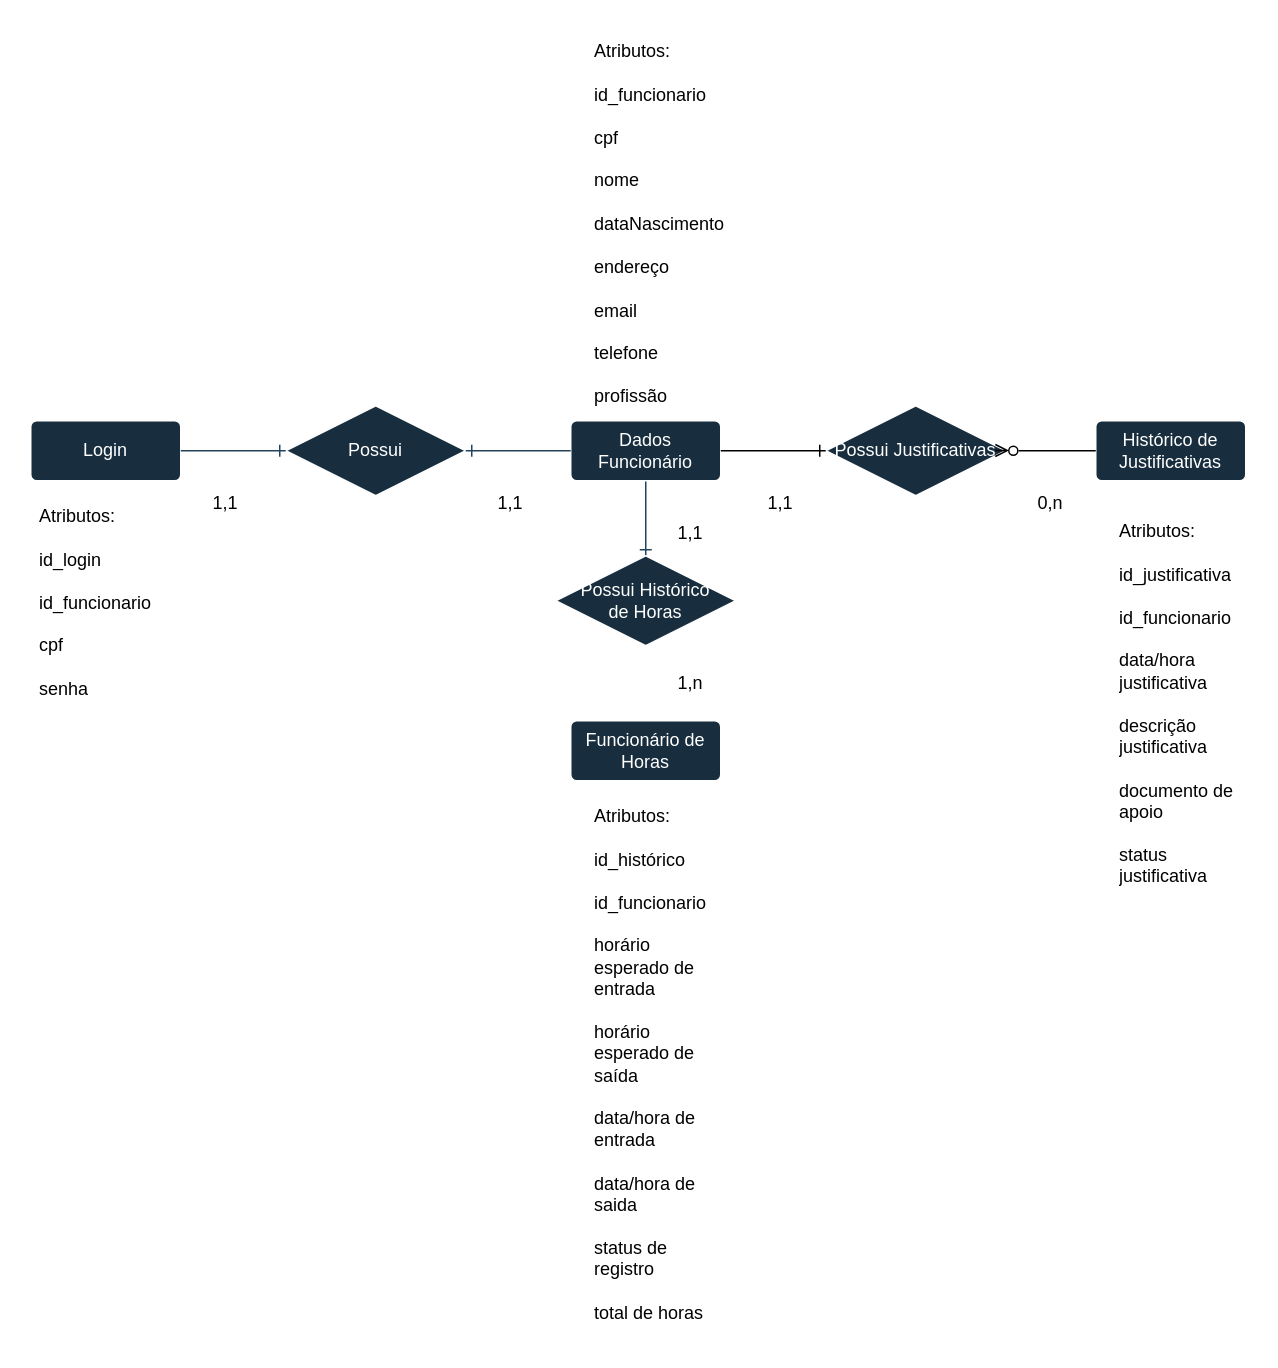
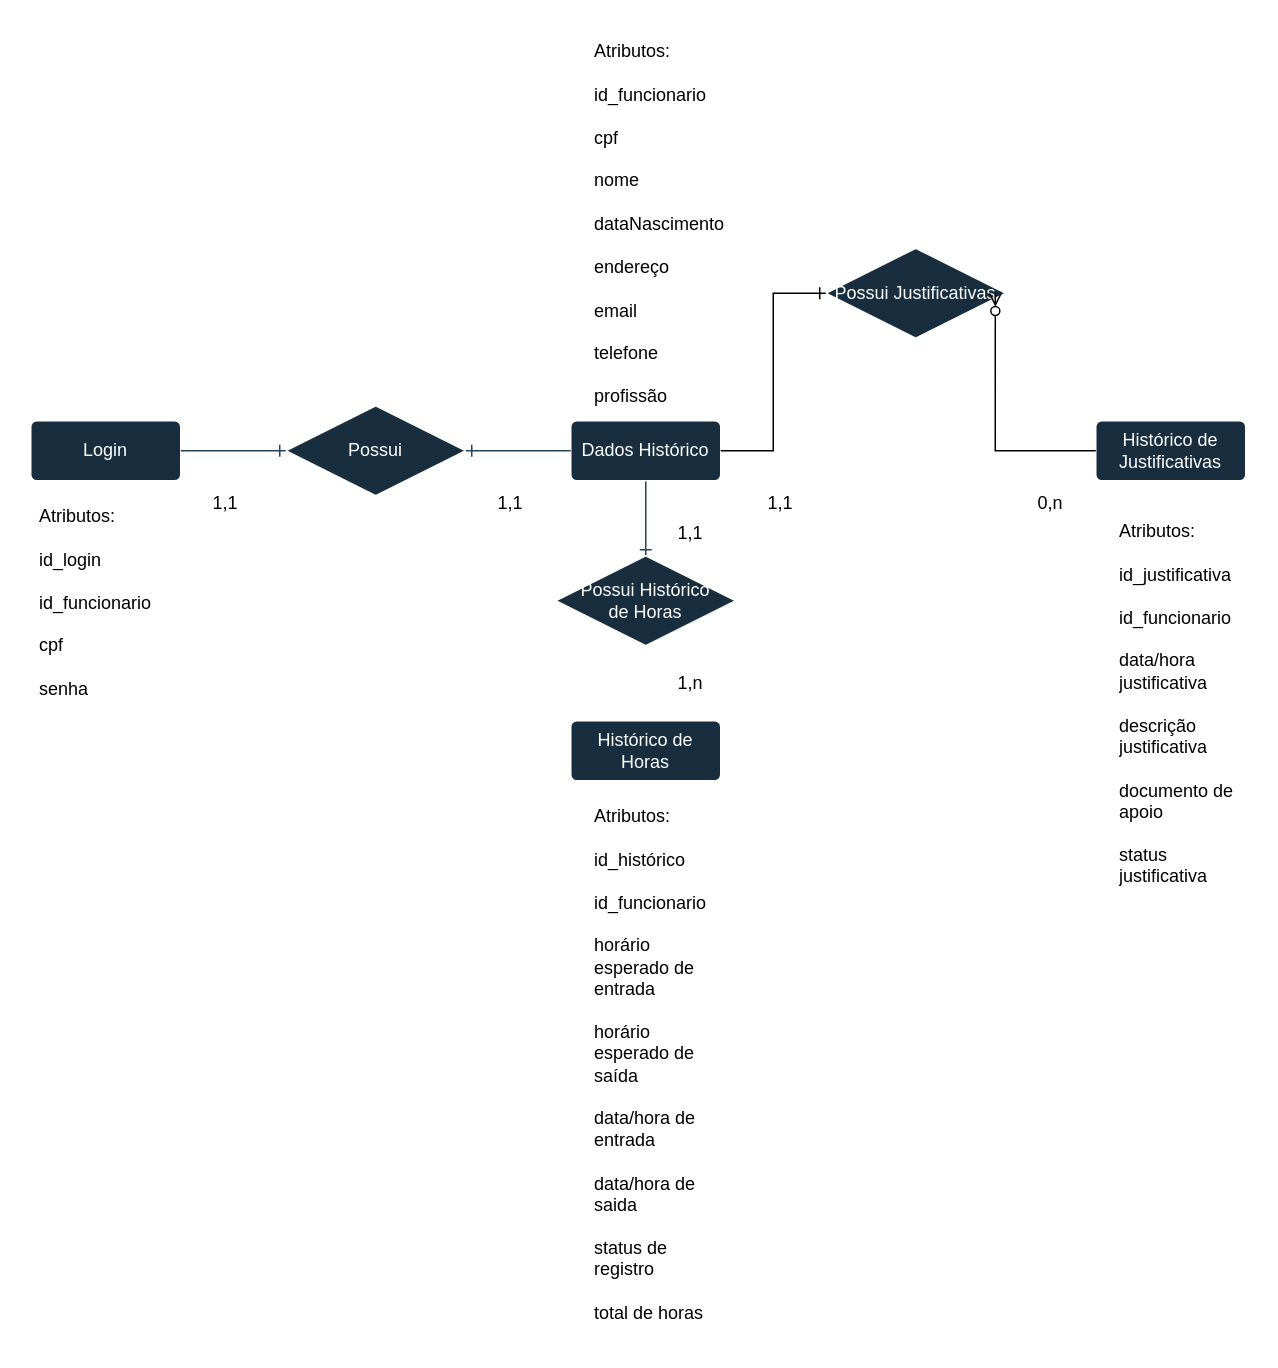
(646, 451) -> (646, 451)
(916, 451) -> (916, 293)
(646, 751) -> (646, 751)
